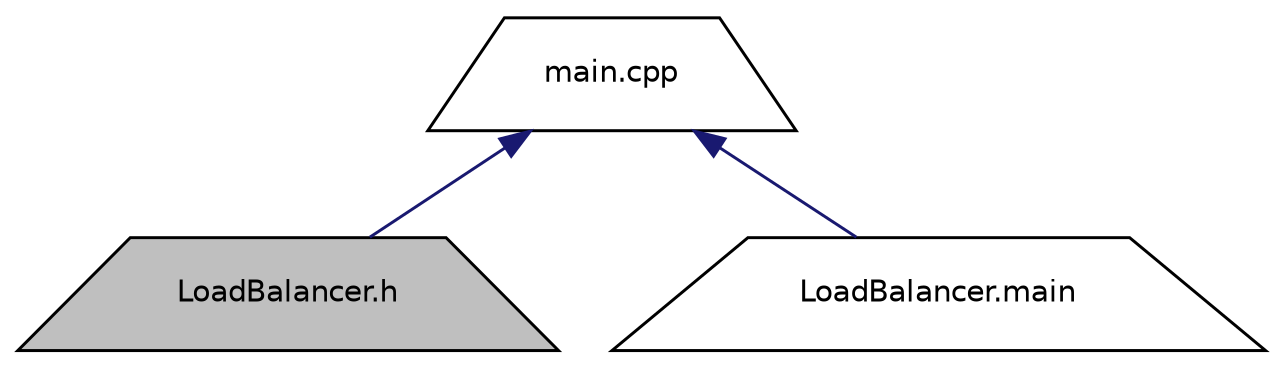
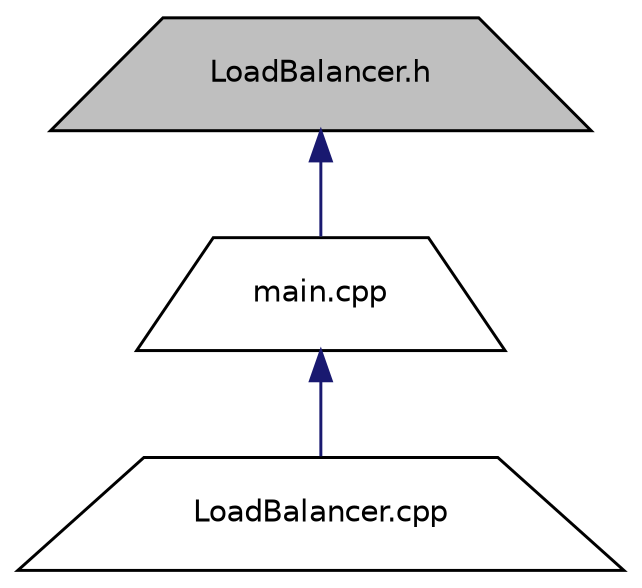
(438, 192) -> (321, 199)
(939, 294) -> (321, 514)
